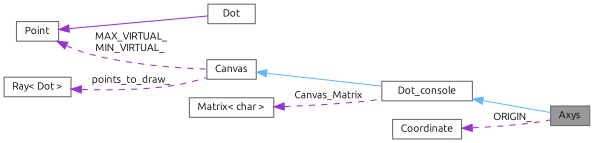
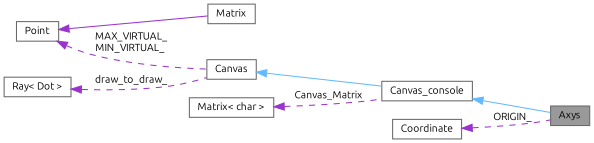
(232, 14) -> (232, 14)
(130, 80) -> (130, 80)
(427, 91) -> (427, 91)
